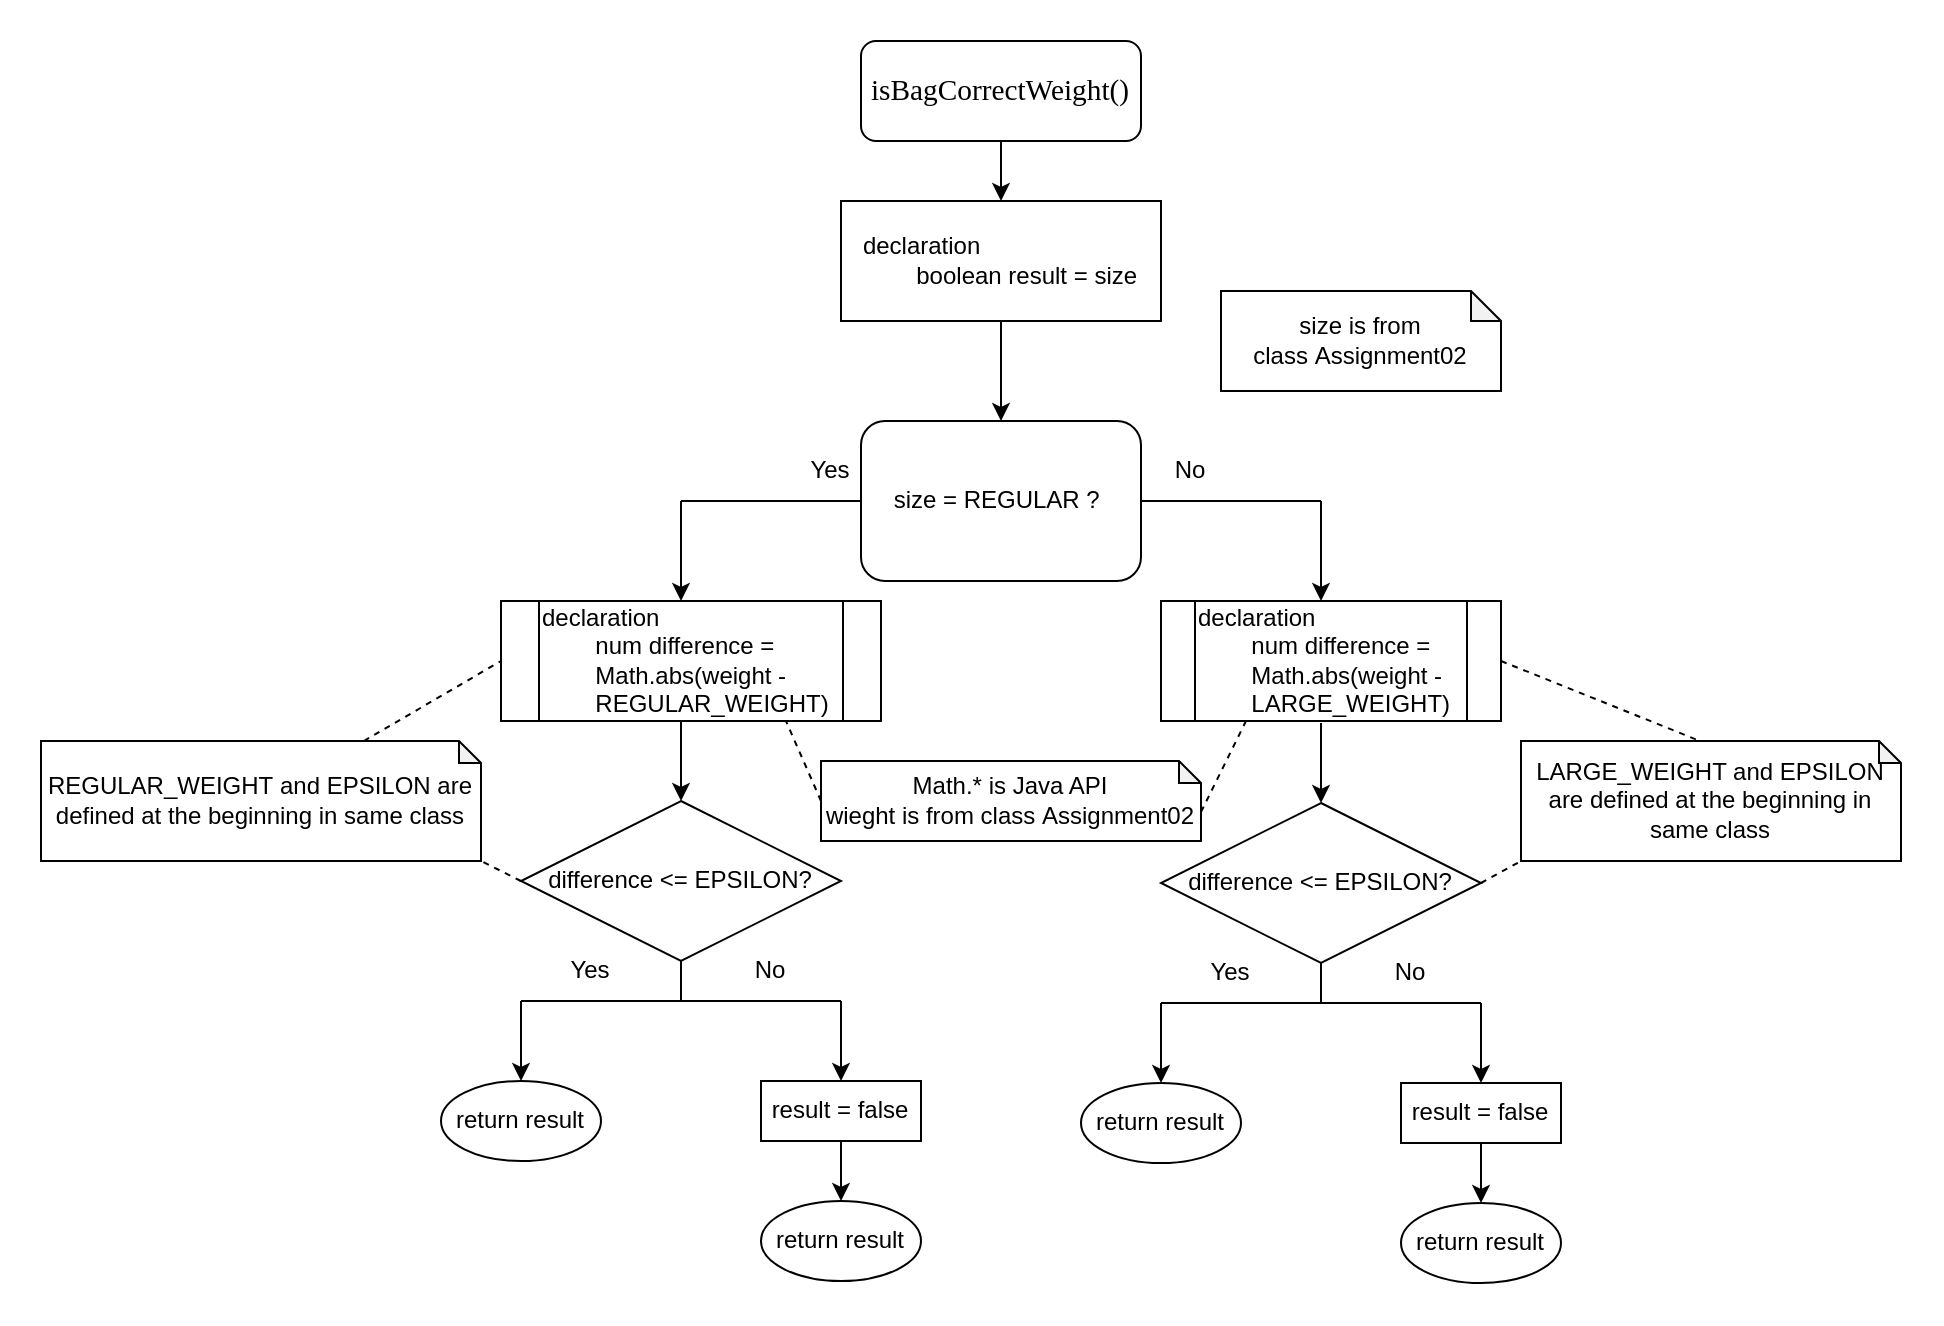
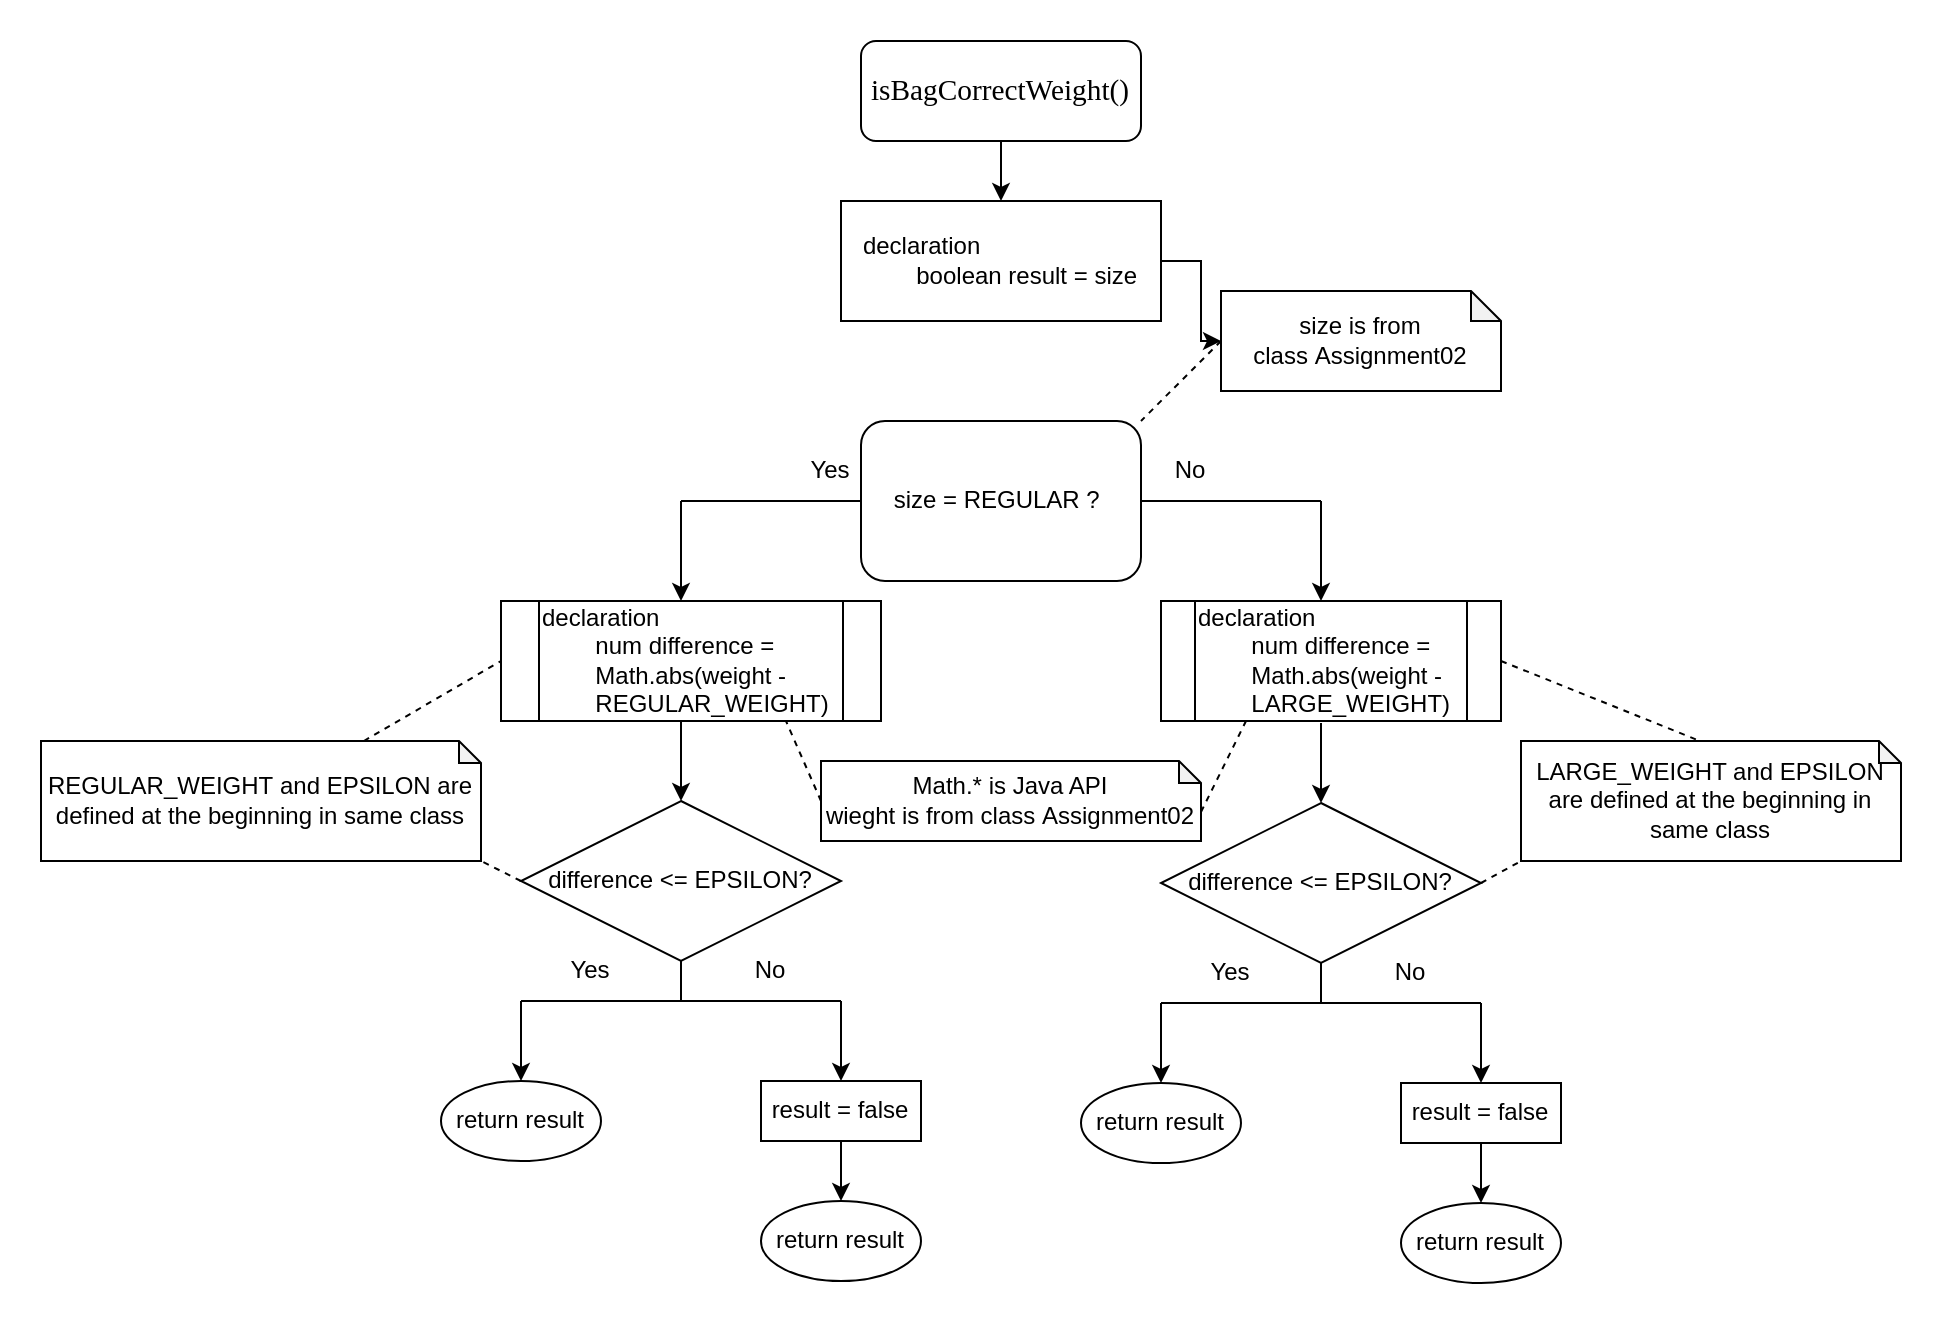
(1001, 364) -> (1201, 284)
none -> (1181, 381)
